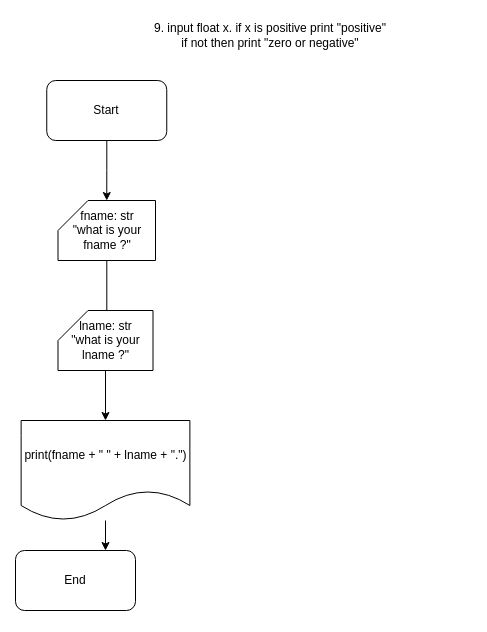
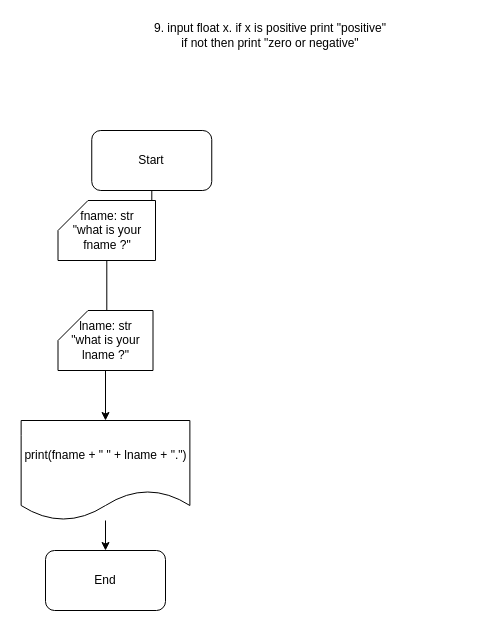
(107, 111) -> (152, 161)
(76, 581) -> (106, 581)
